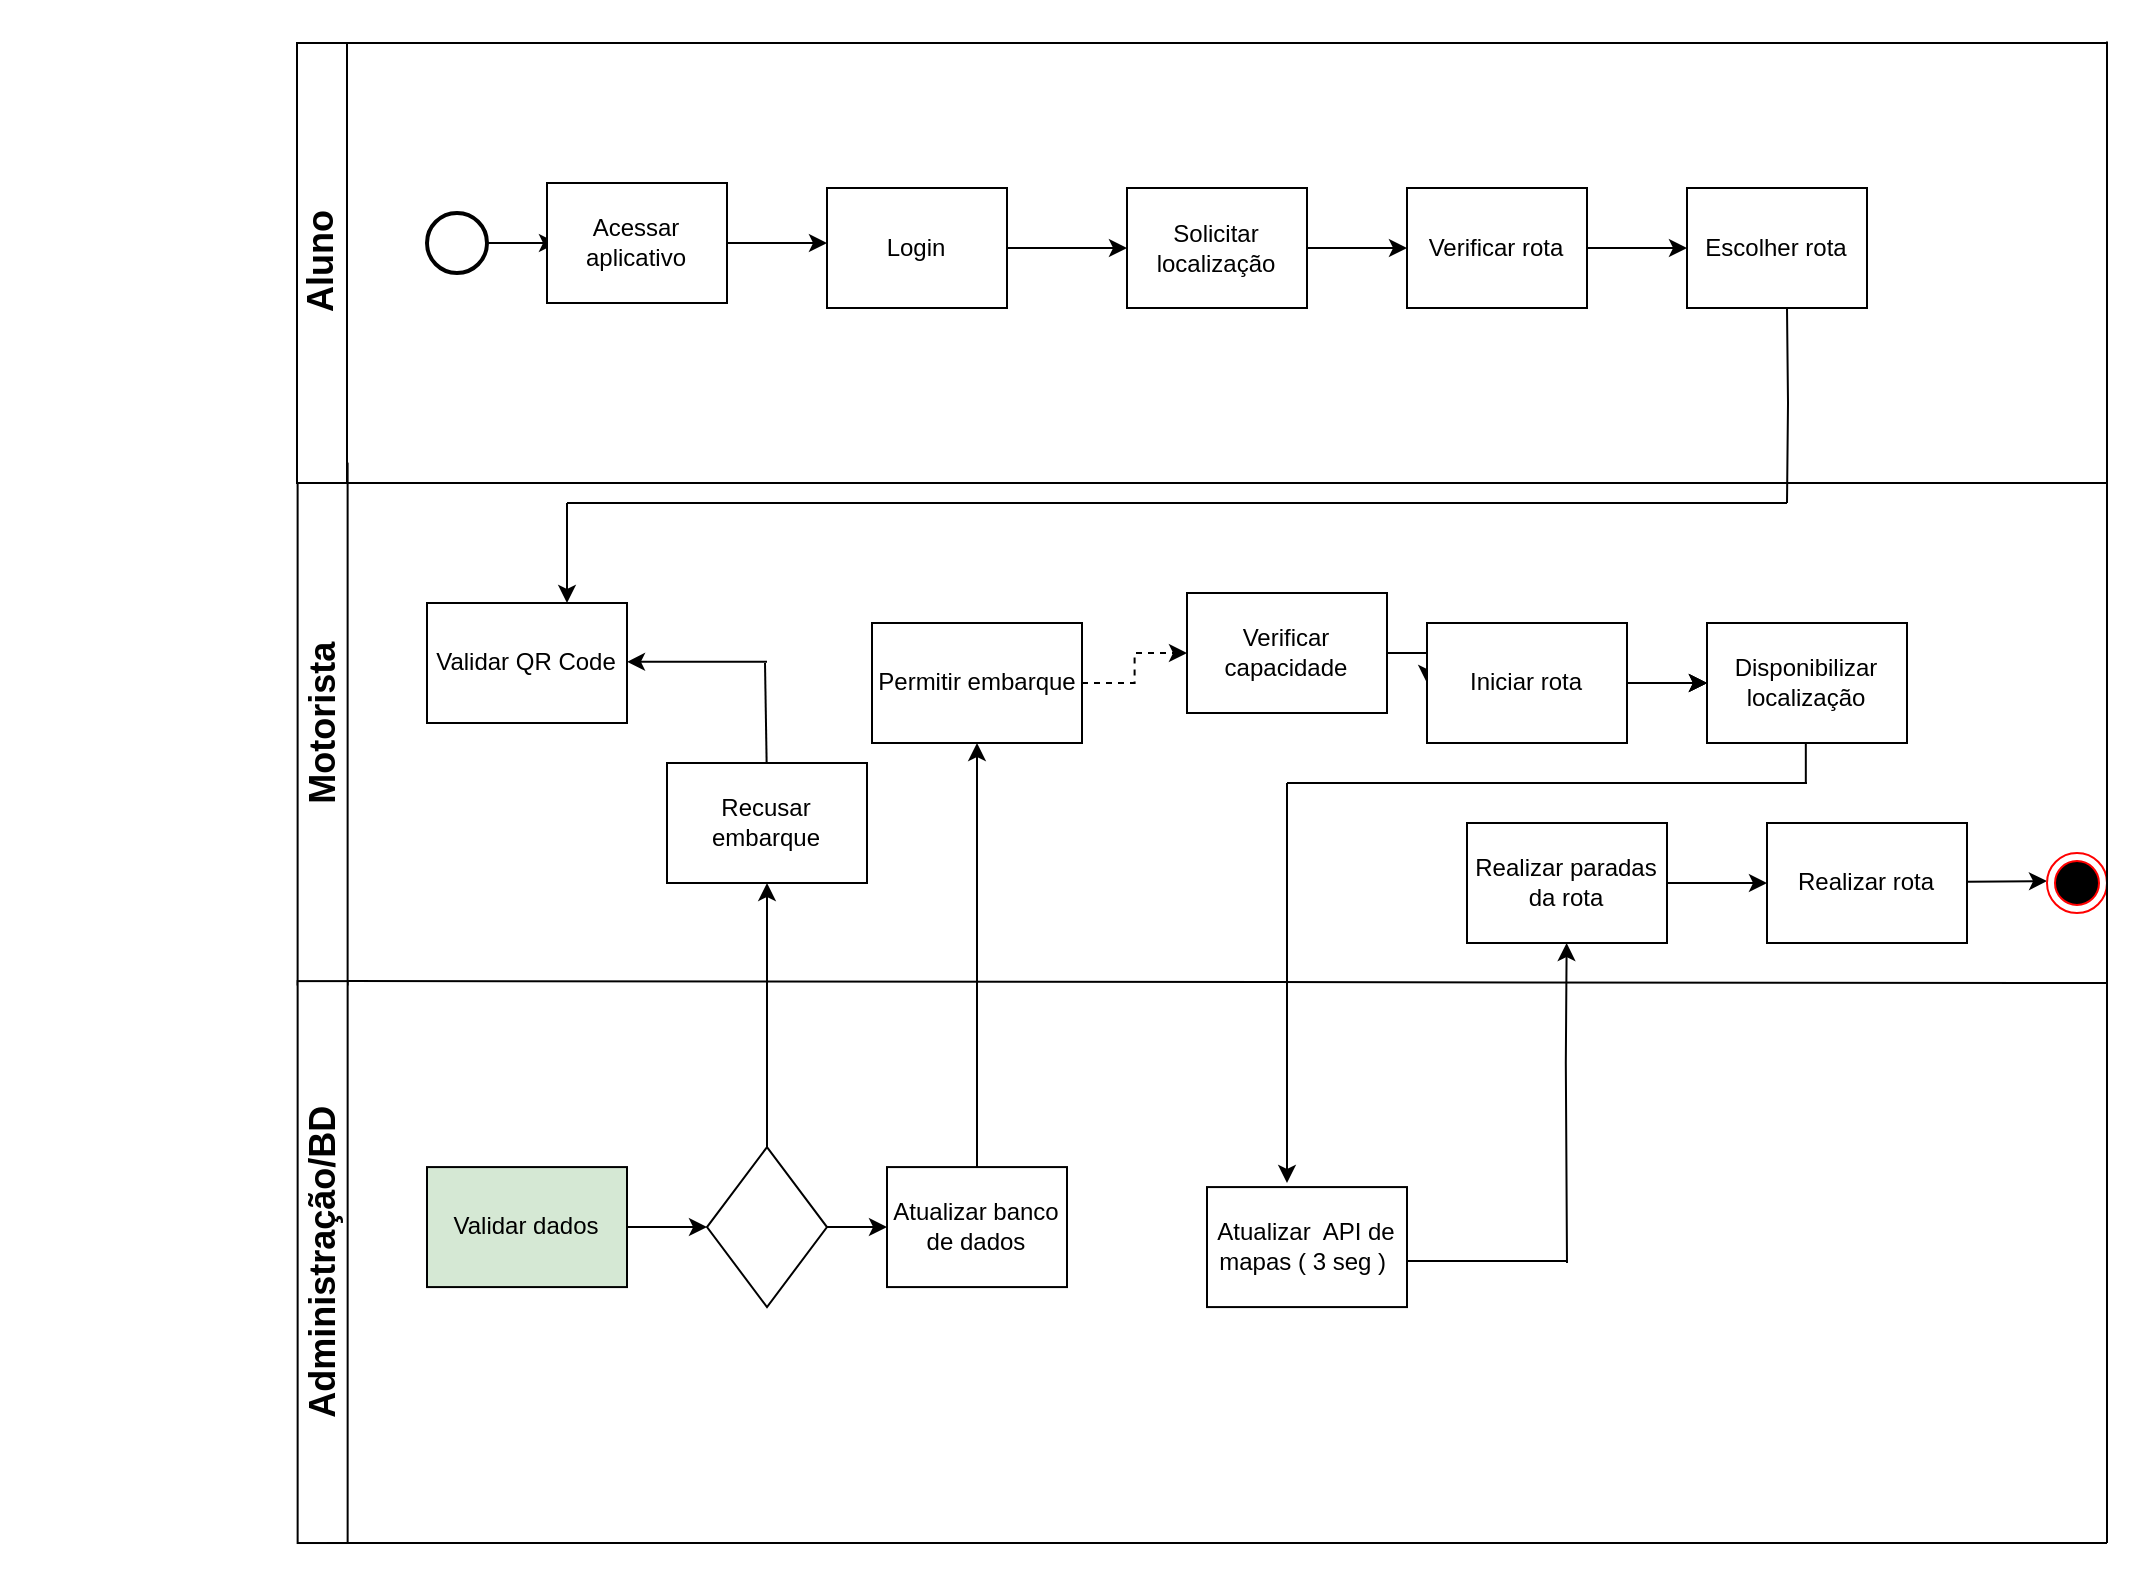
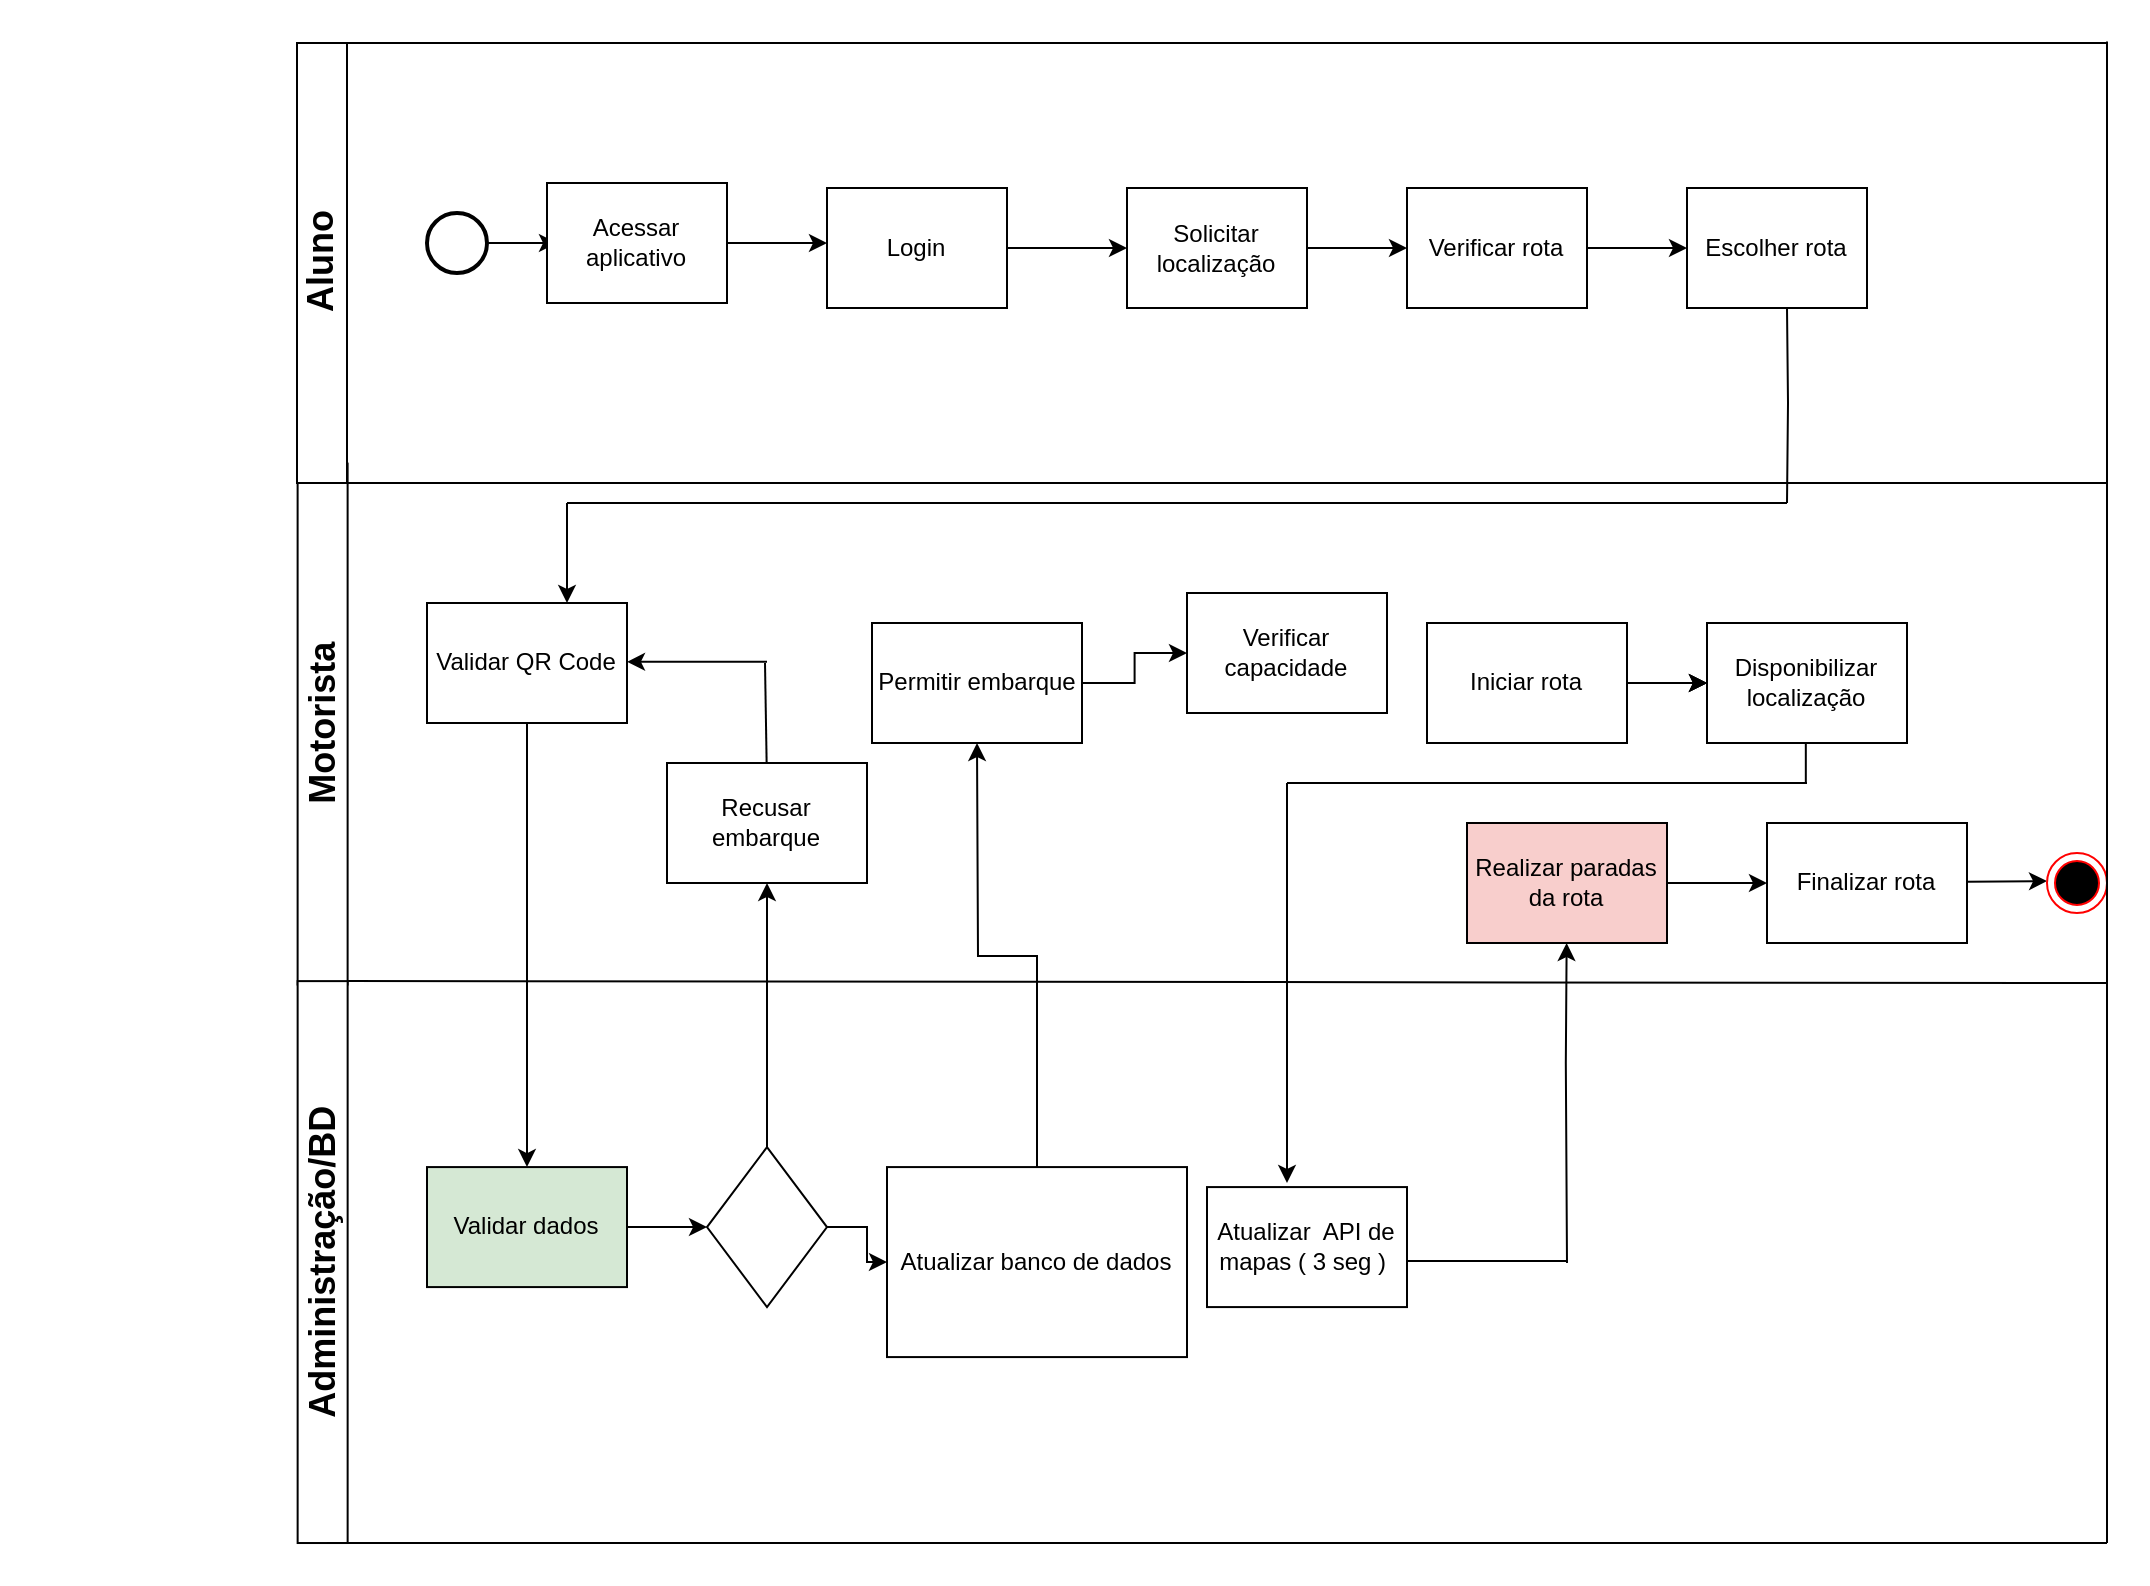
(1408, 653) -> none
(1135, 674) -> (1135, 674)
(1567, 883) -> (1567, 883)
(1867, 883) -> (1867, 883)
none -> (527, 938)
(977, 1227) -> (1037, 1262)
